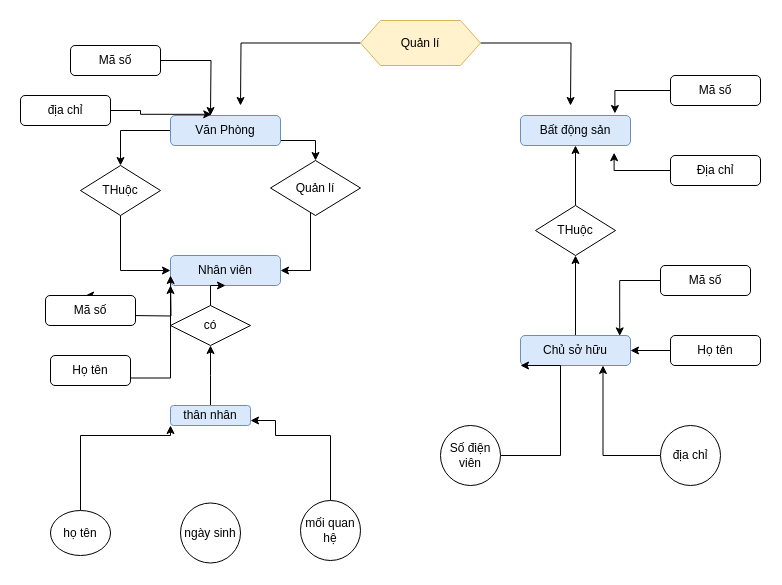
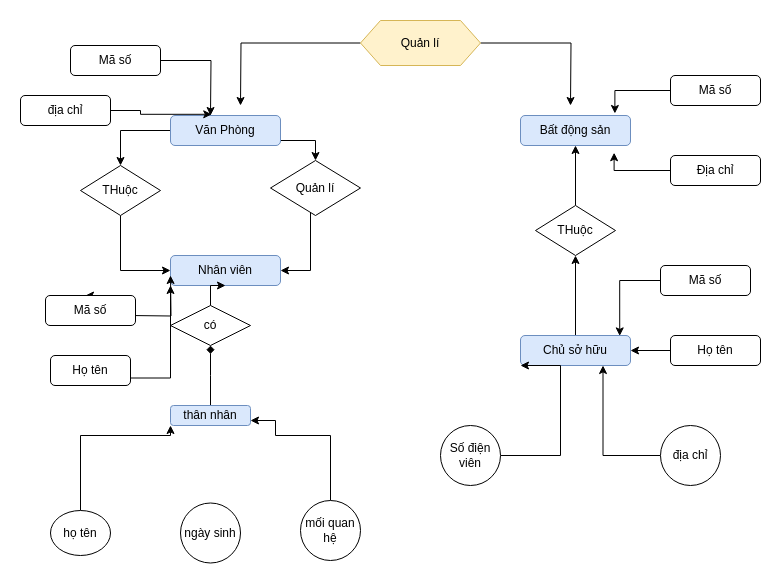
(211, 353) -> (211, 354)
